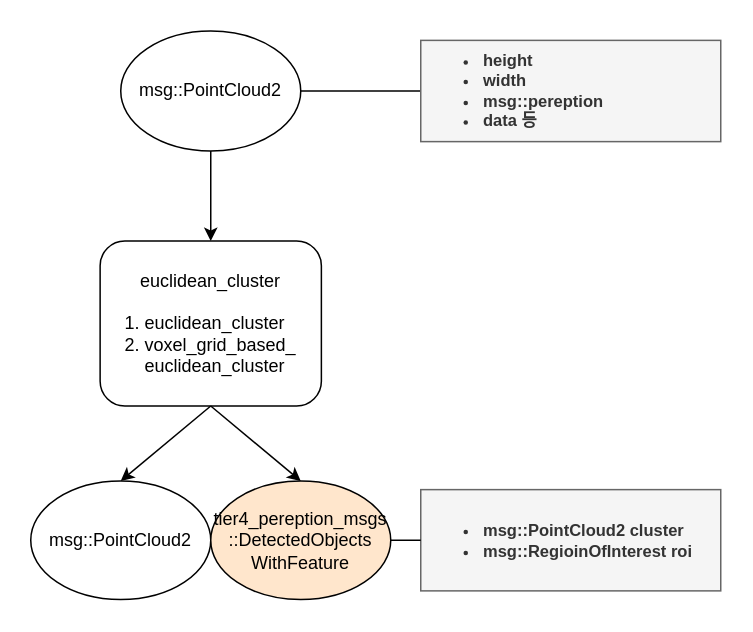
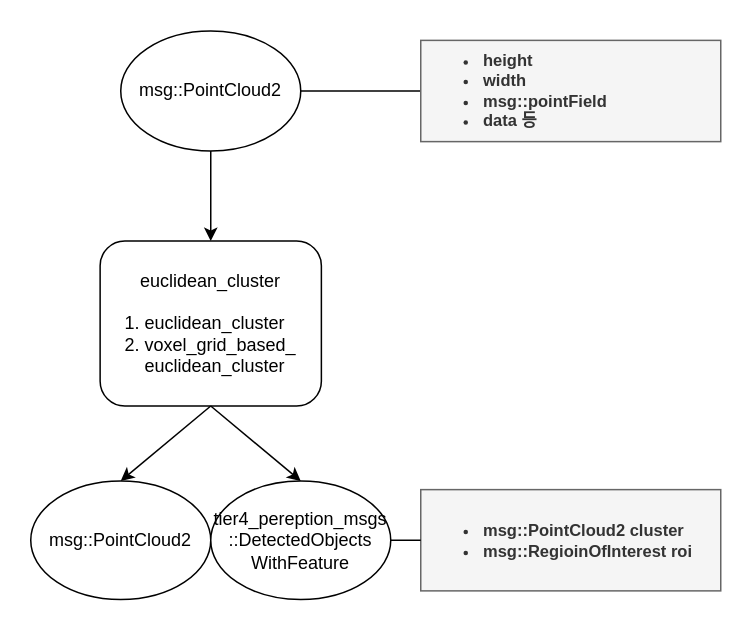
(487, 91) -> (488, 91)
(301, 540) -> (301, 540)
